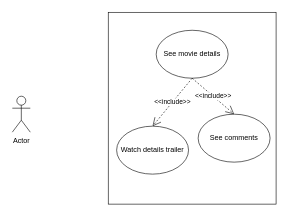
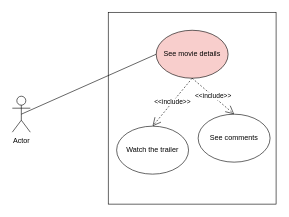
(192, 54) -> (192, 54)
none -> (89, 84)
(153, 150) -> (153, 150)
